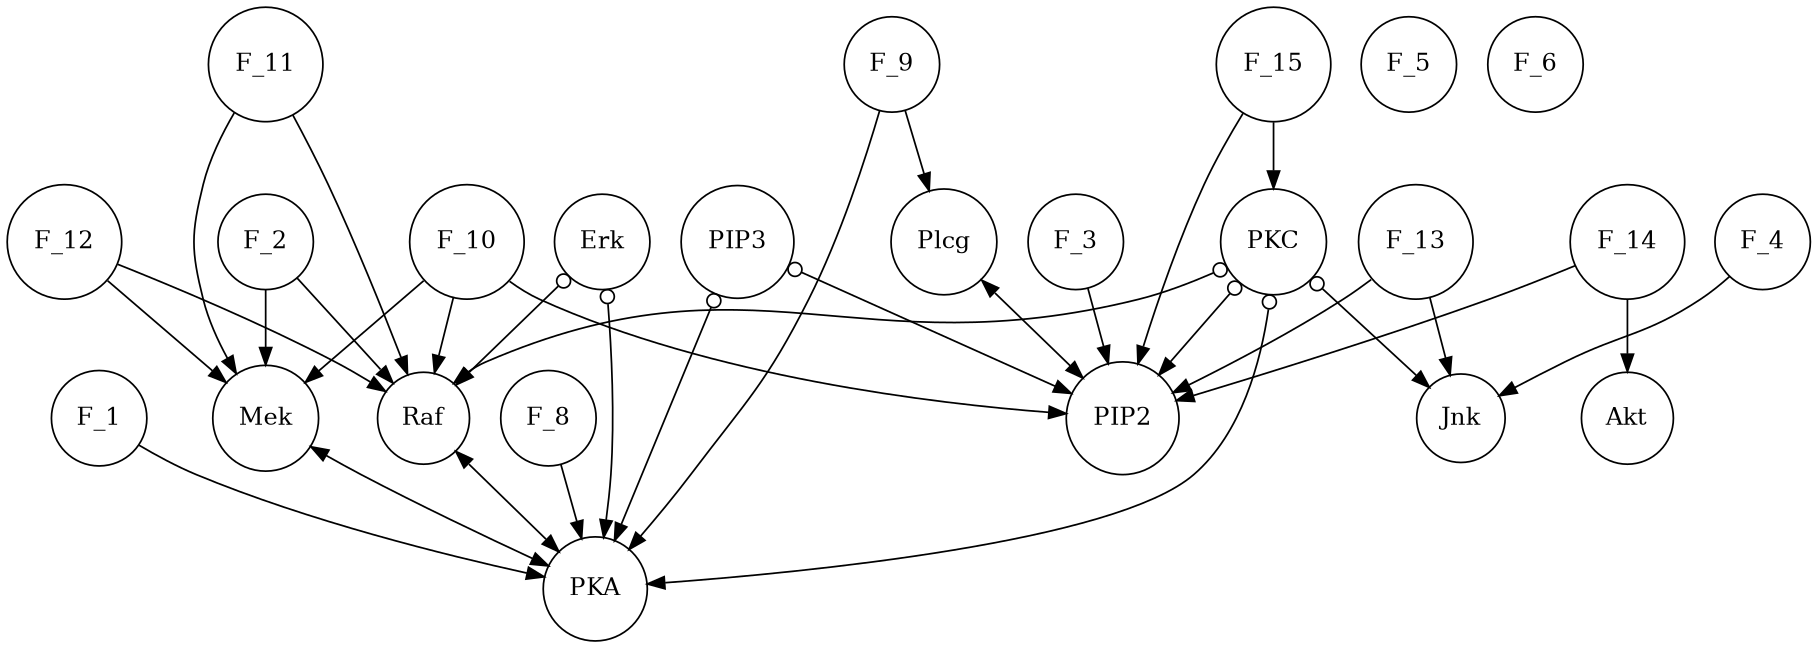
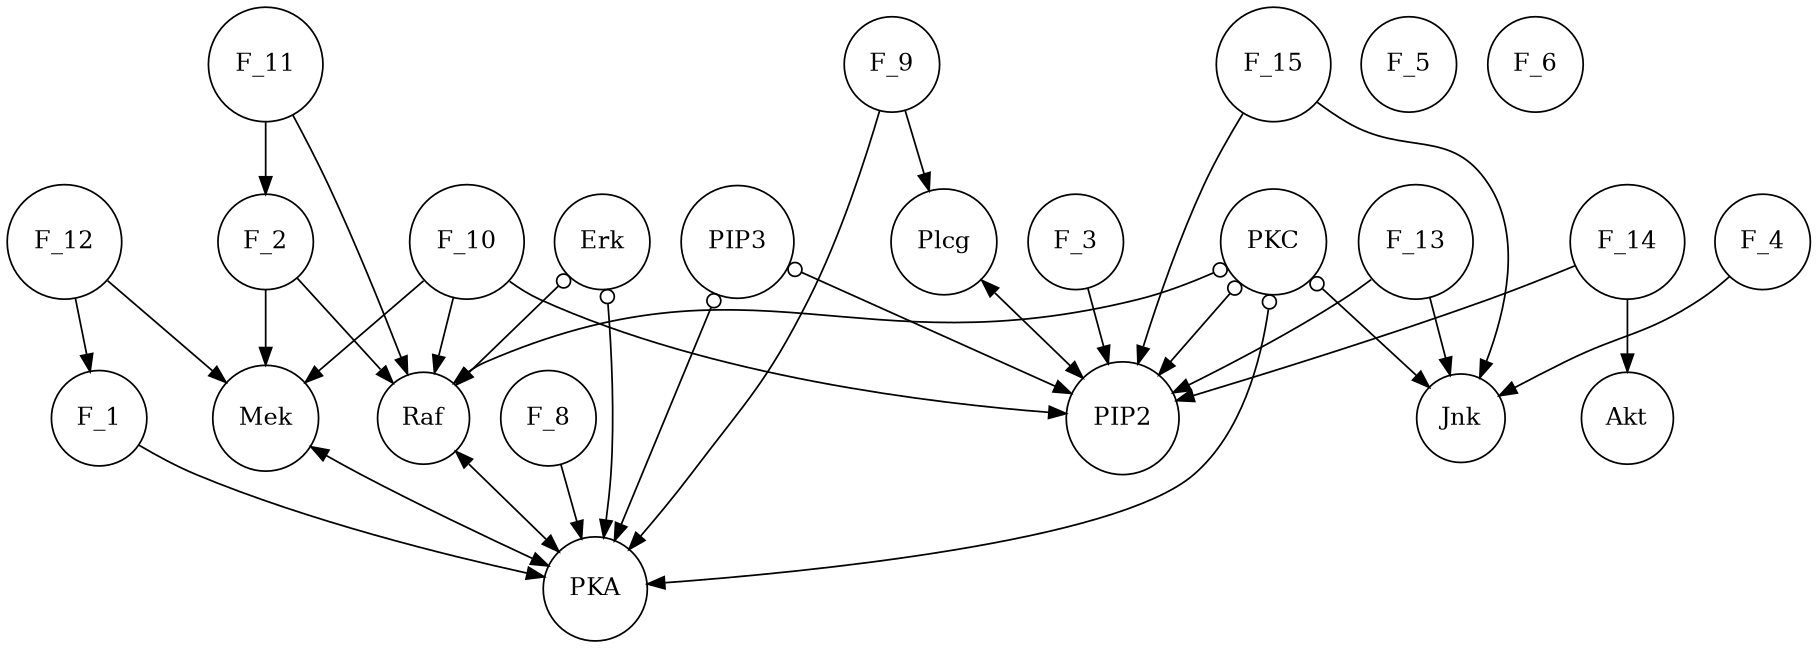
(1274, 146) -> (1485, 180)
(194, 235) -> (266, 149)
(246, 319) -> (81, 326)
